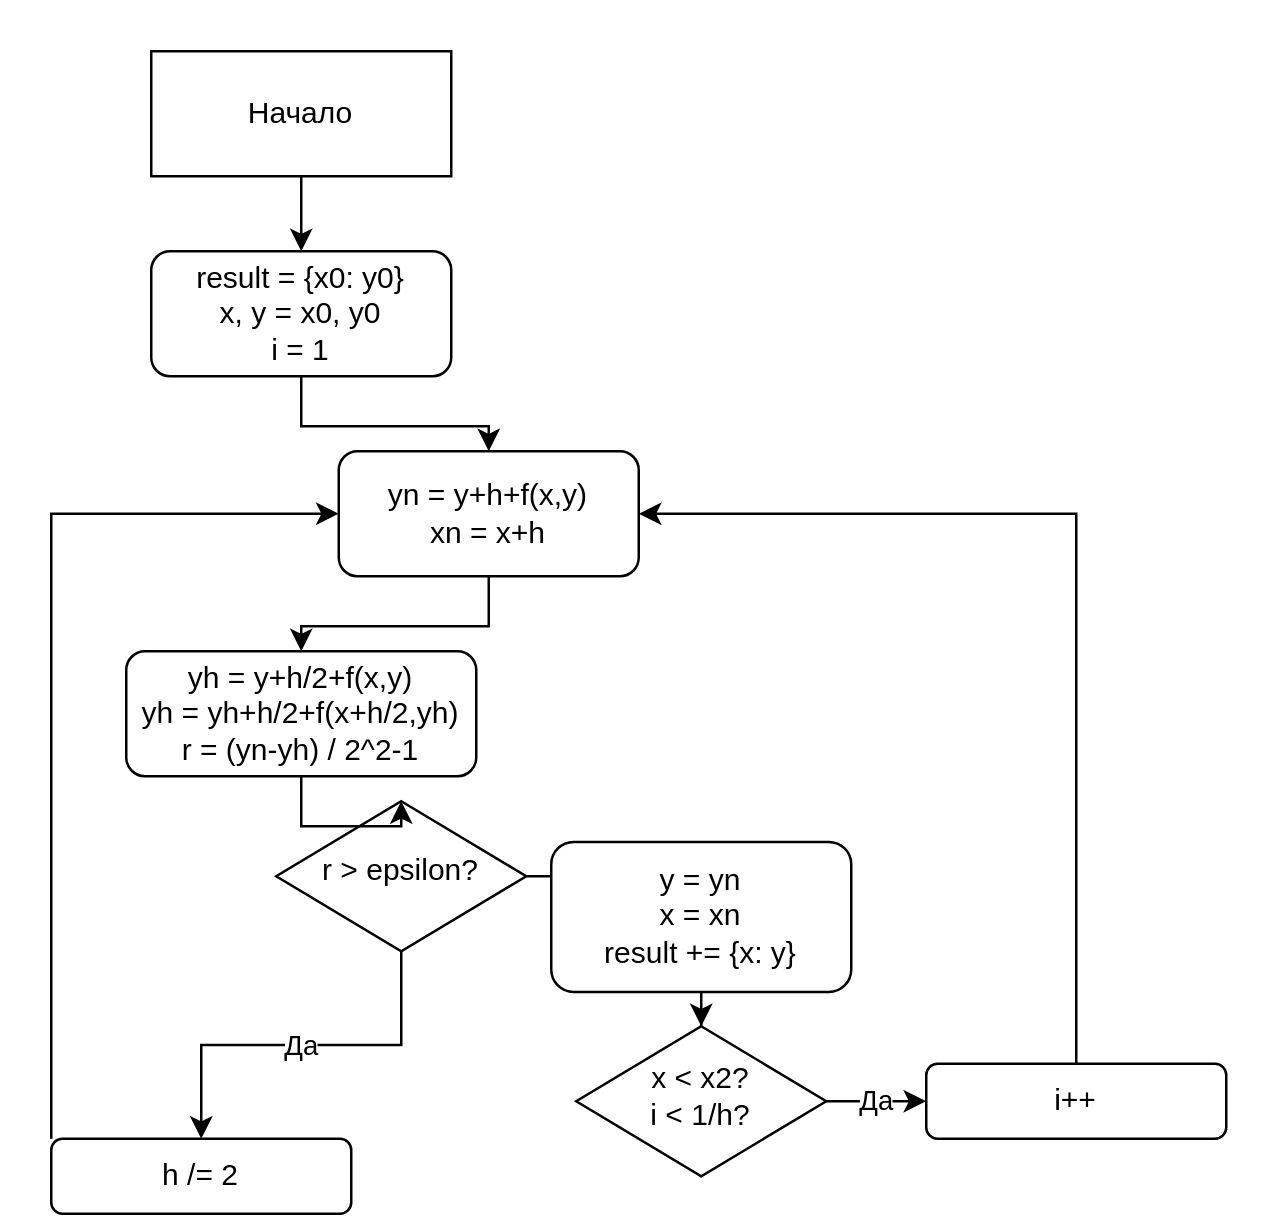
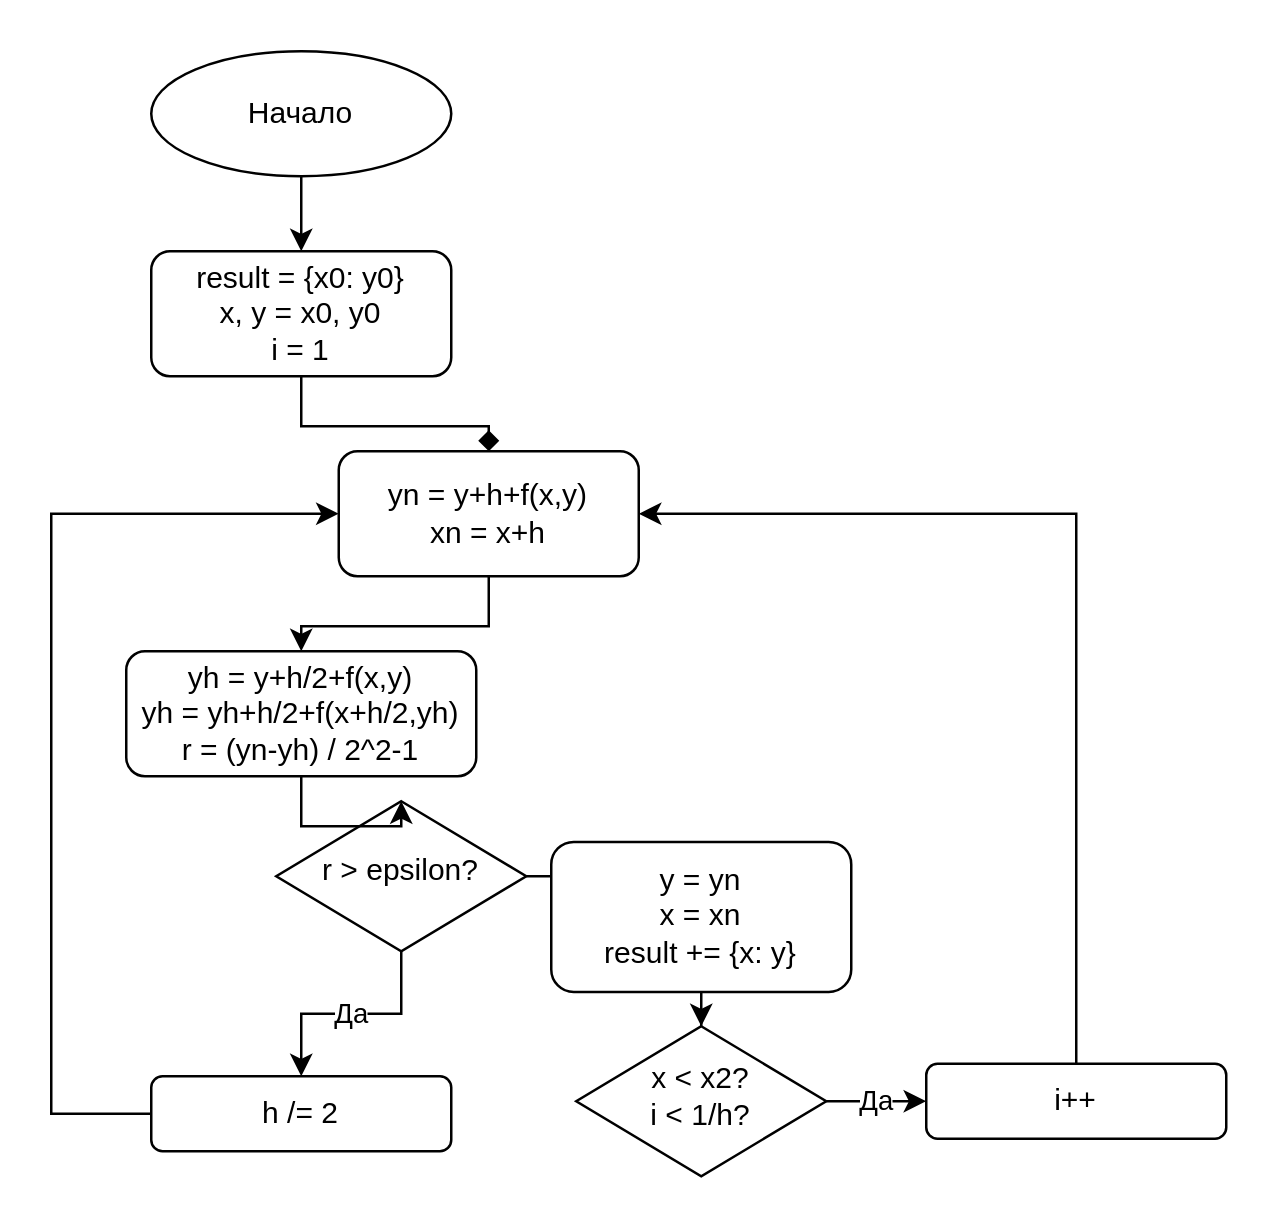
(301, 114) -> (301, 114)
(489, 432) -> (489, 431)
(201, 1176) -> (301, 1114)
